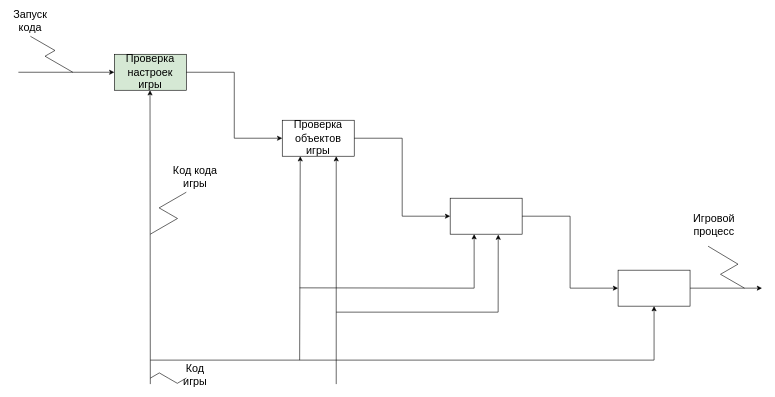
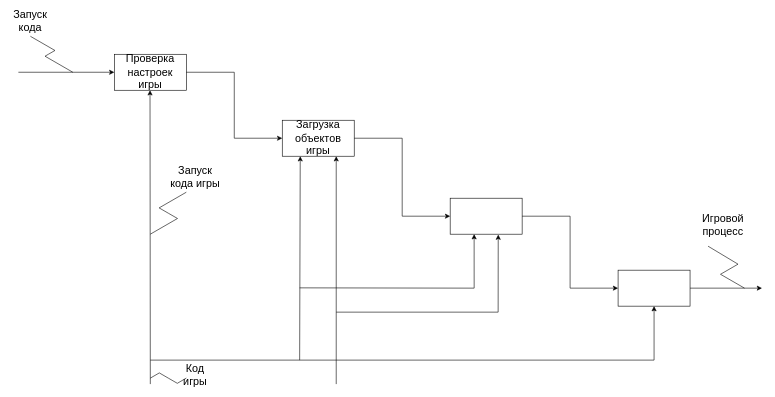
(150, 72) -> (150, 72)
(318, 138) -> (318, 138)
(195, 177) -> (195, 177)
(714, 225) -> (723, 225)
